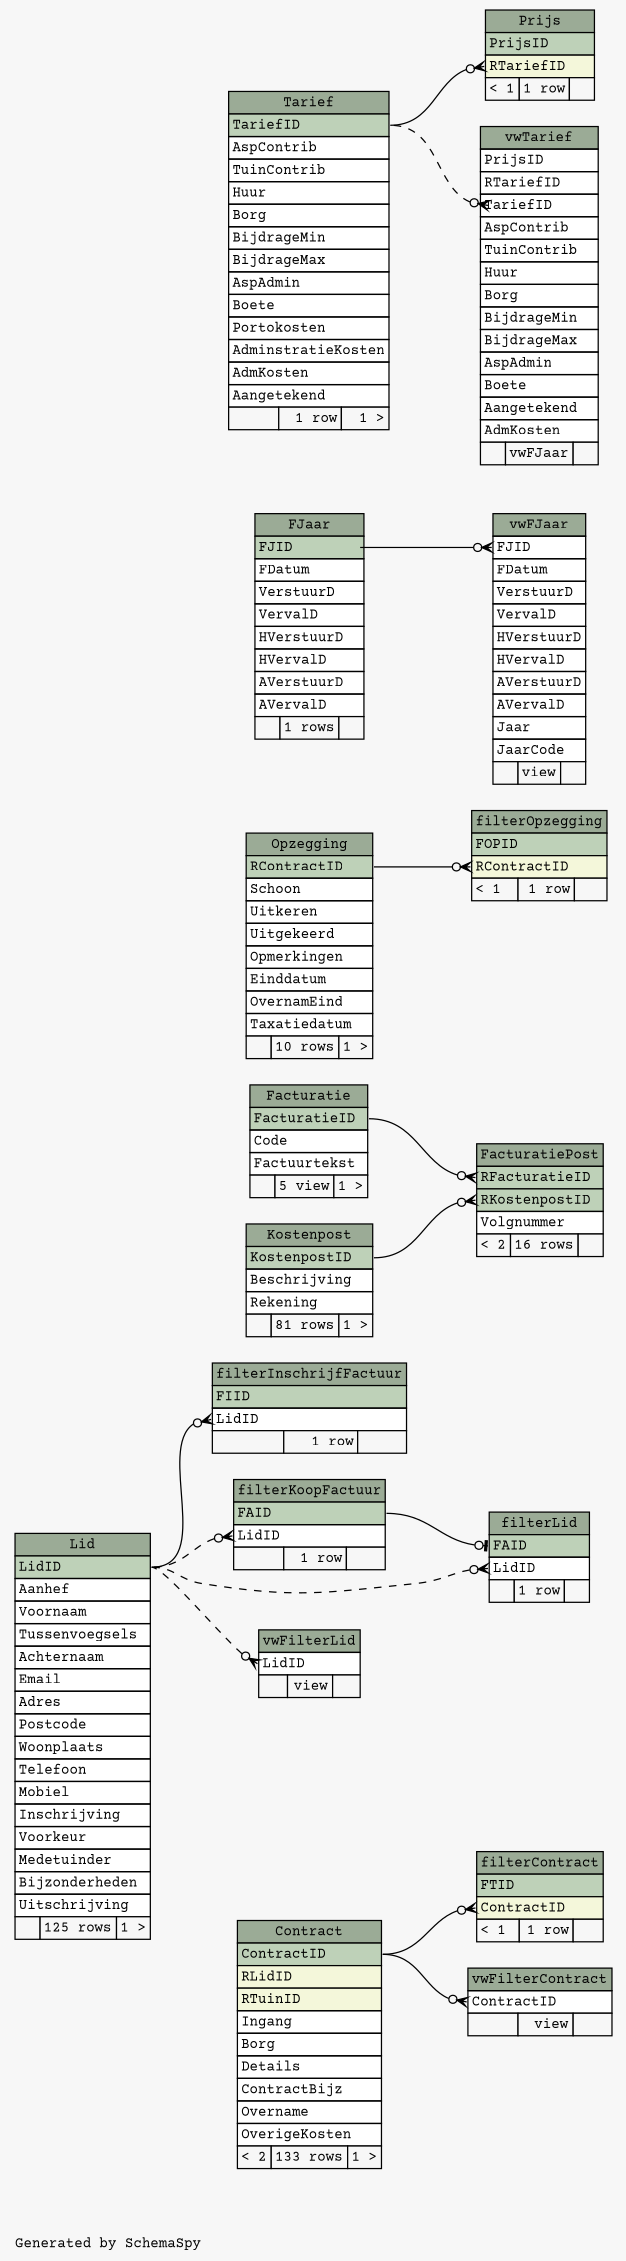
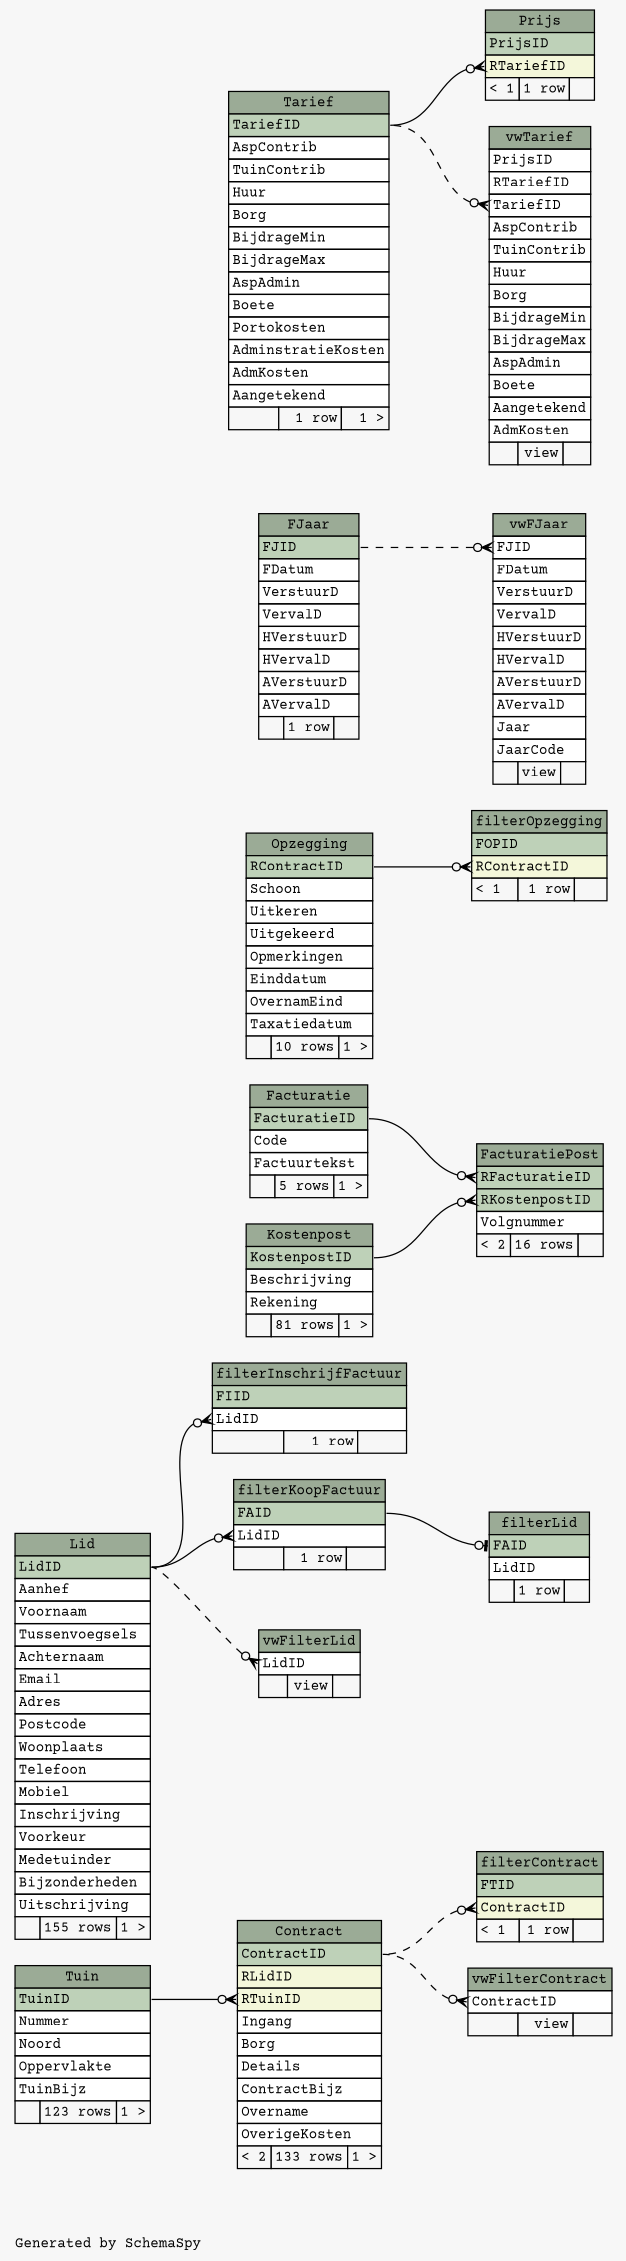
(539, 453) -> (542, 453)
(417, 547) -> (417, 547)
(309, 727) -> (309, 727)
(304, 1186) -> (304, 1186)
(184, 1557) -> (184, 1557)
(310, 1593) -> none
(78, 1927) -> (78, 1927)
(422, 1938) -> (422, 1938)
(419, 1971) -> (419, 1971)
none -> (83, 2045)
